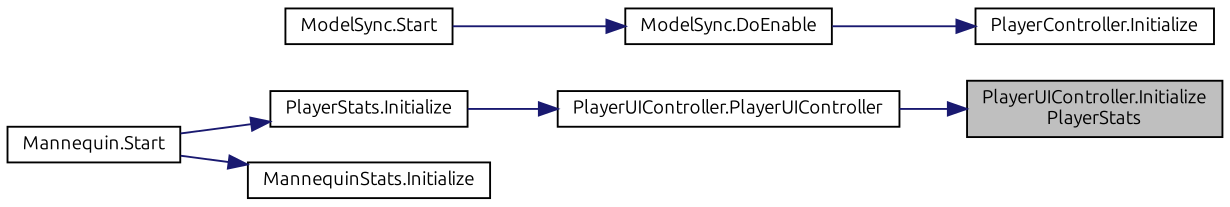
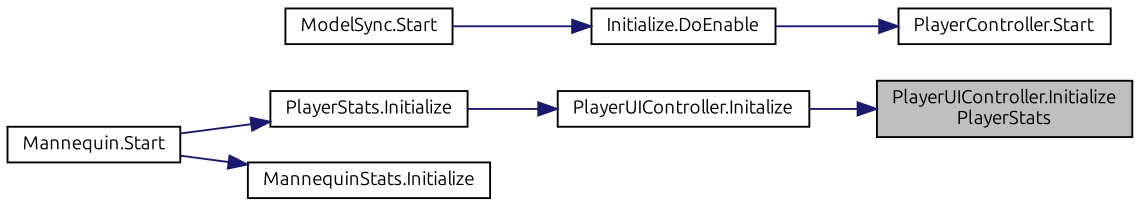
(729, 26) -> (684, 26)
(1095, 26) -> (1005, 26)
(729, 109) -> (684, 109)
